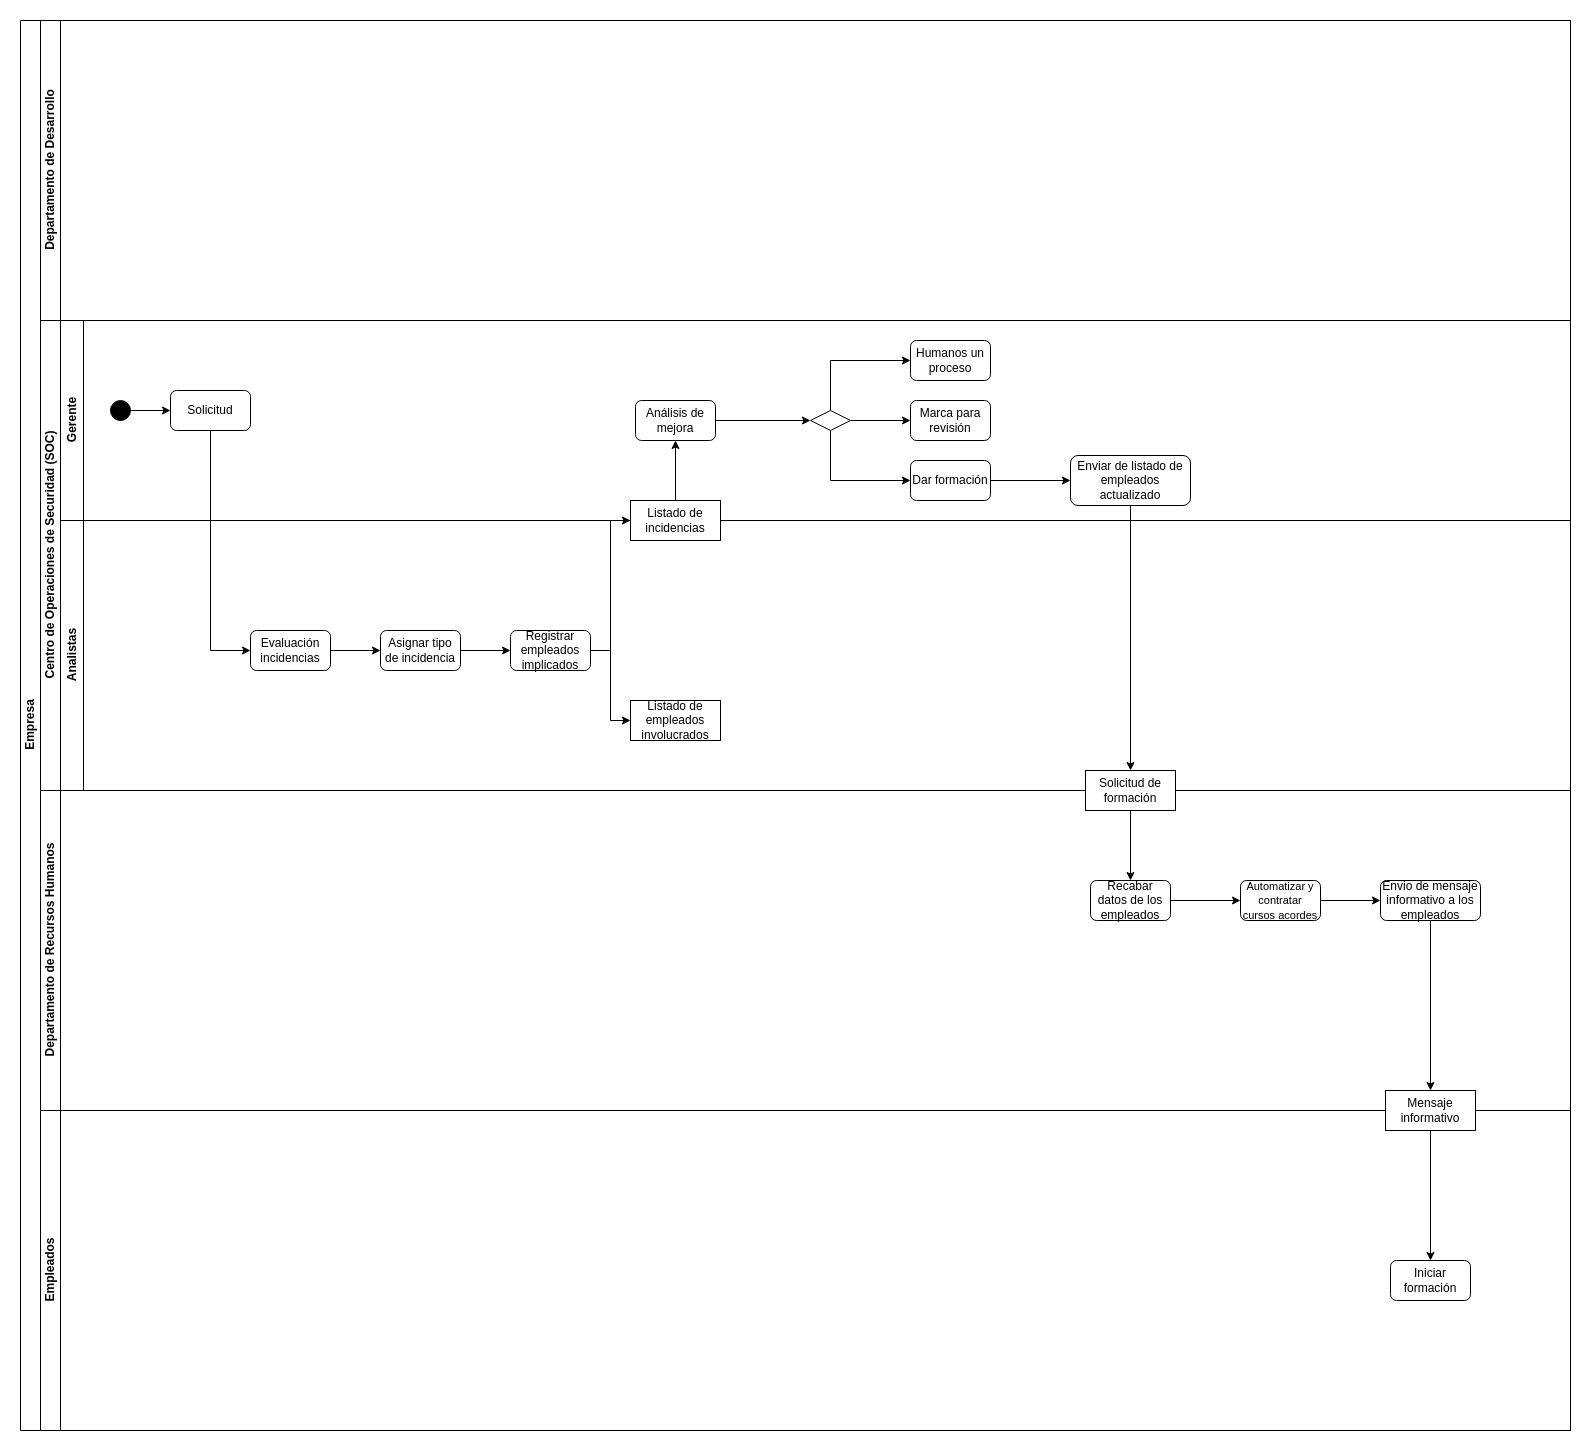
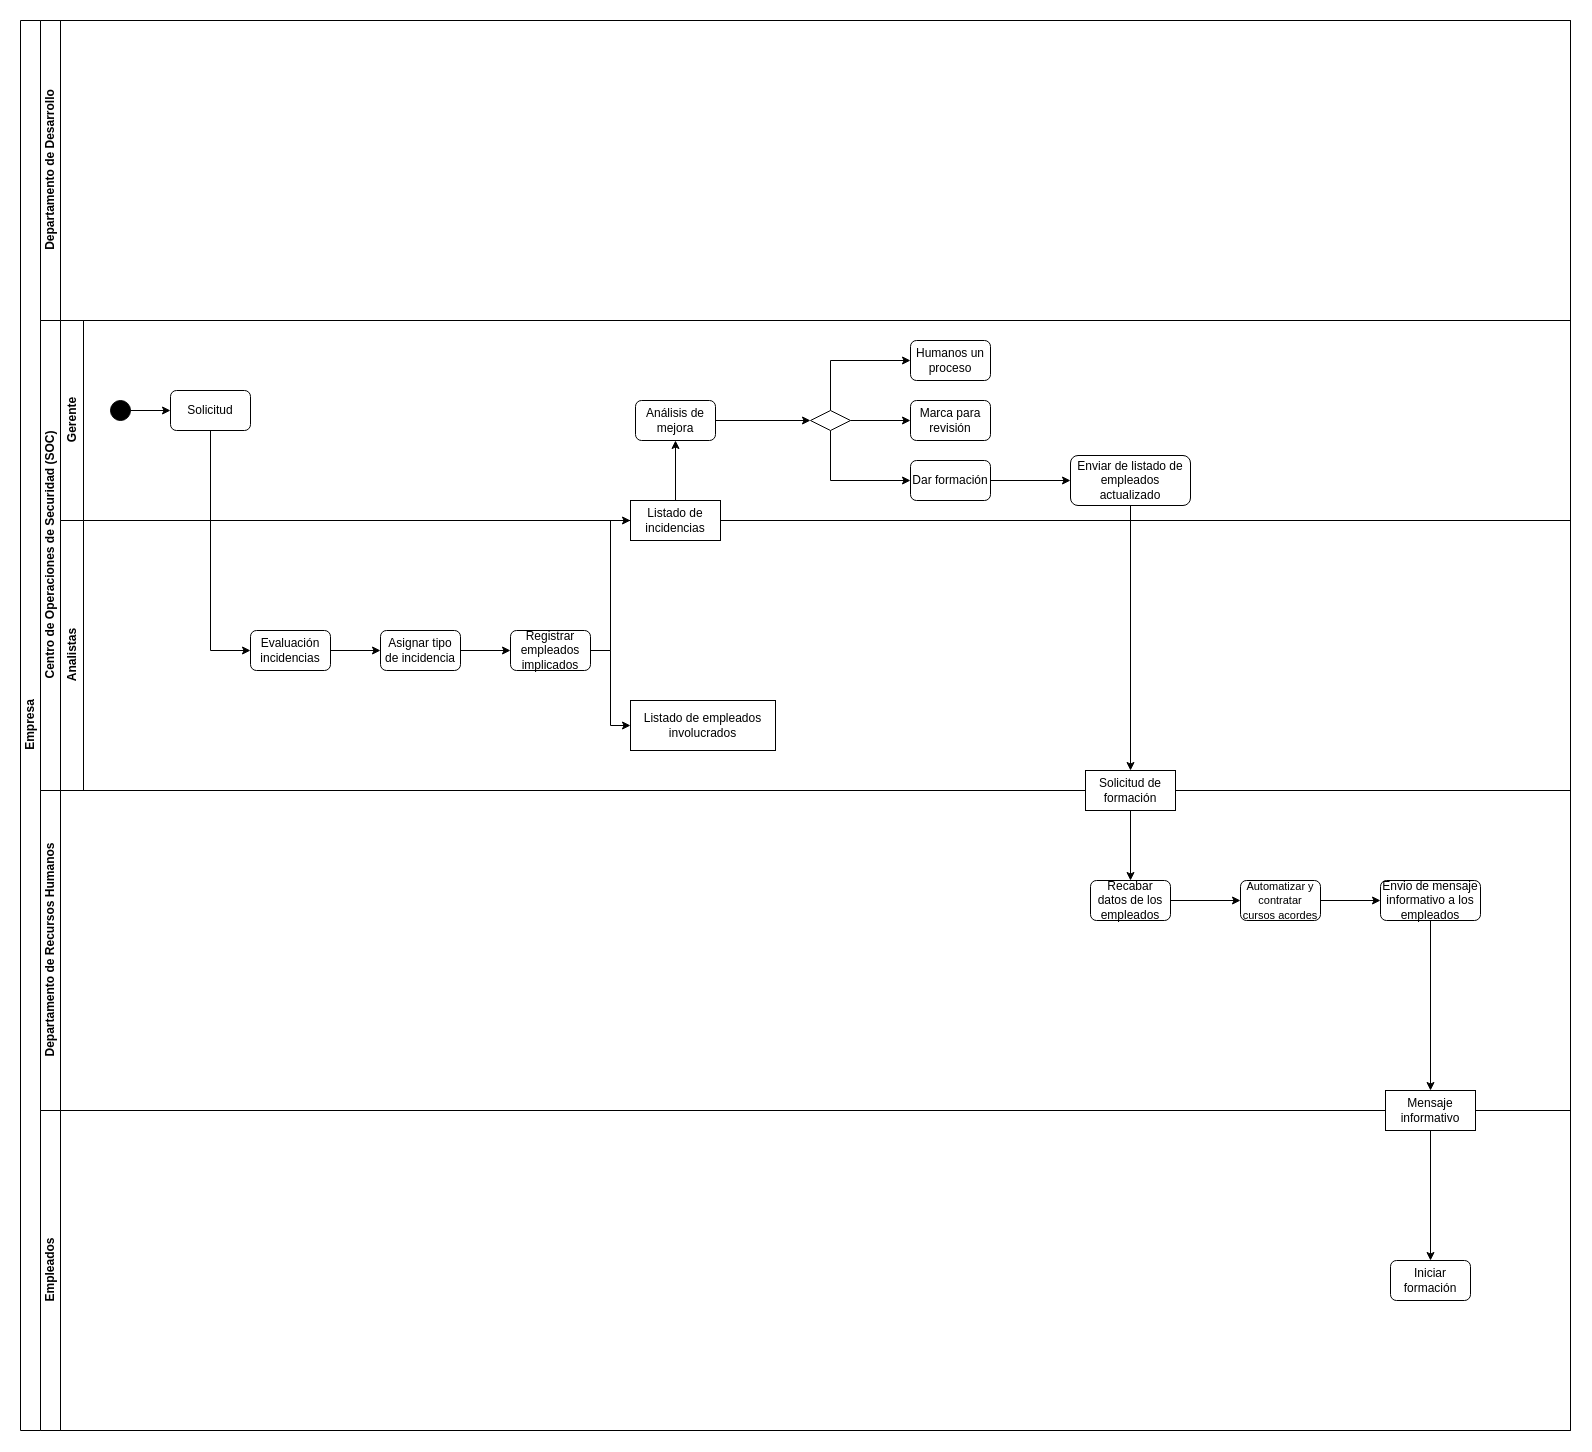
(676, 721) -> (703, 726)
